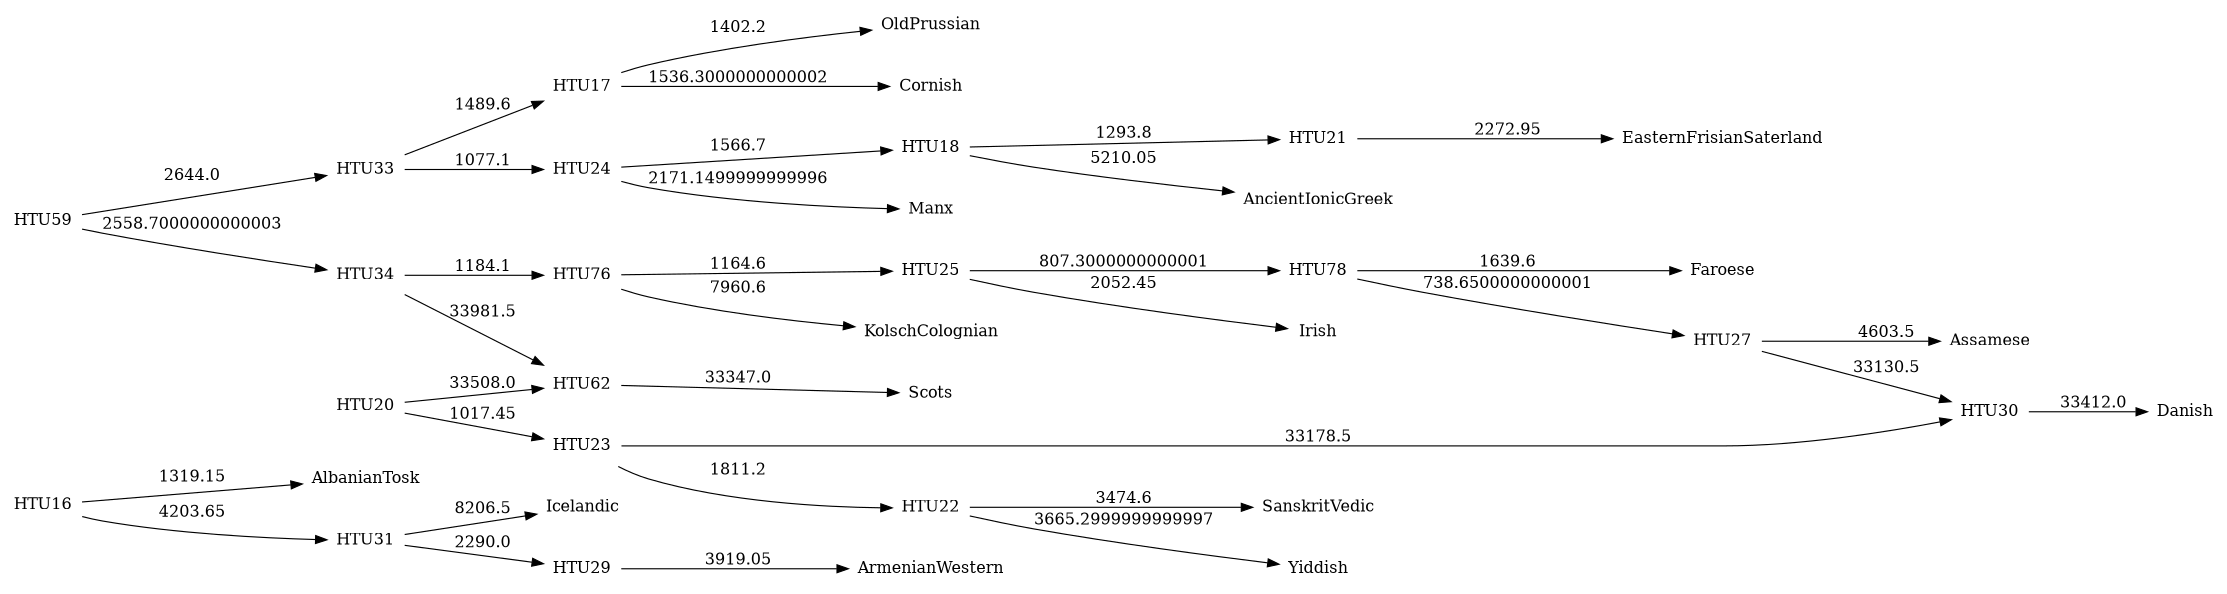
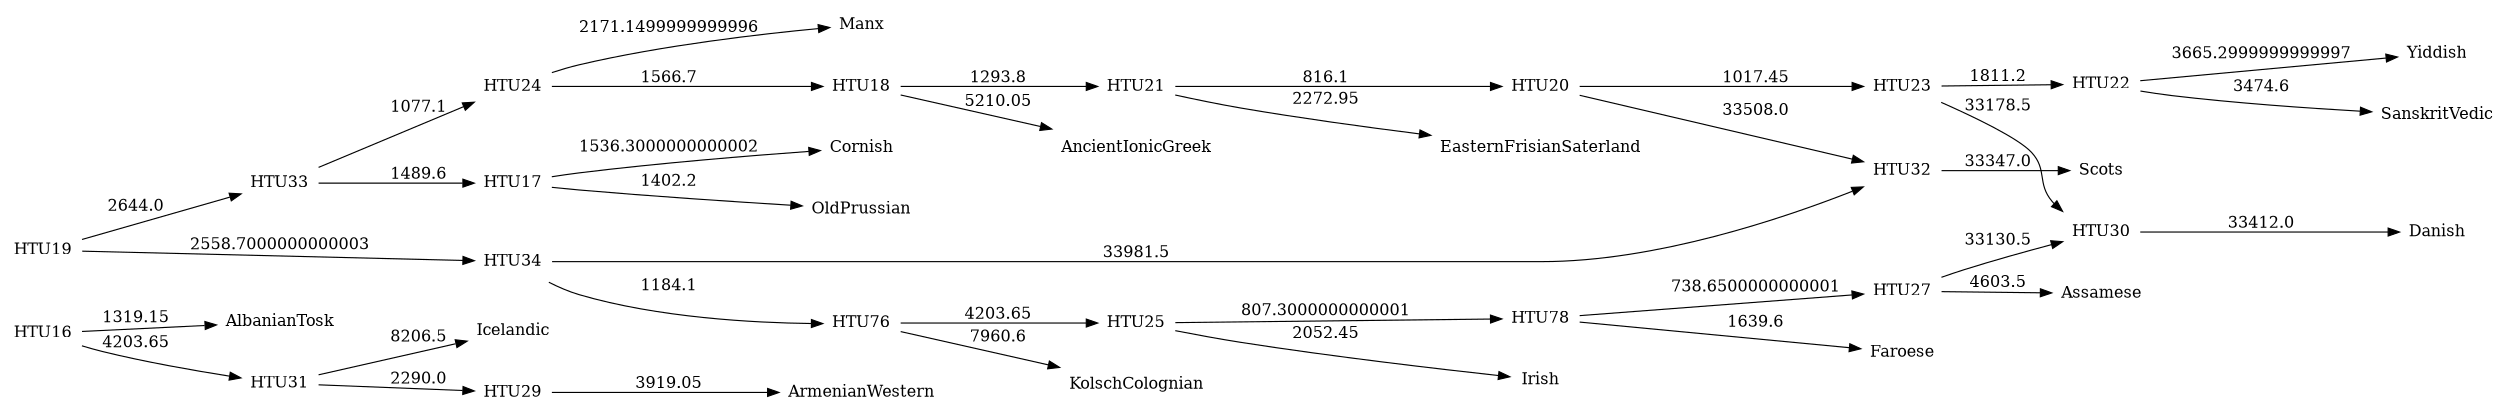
none -> (1333, 86)
(43, 221) -> (43, 250)
(738, 264) -> (998, 315)
(582, 384) -> (1902, 171)
